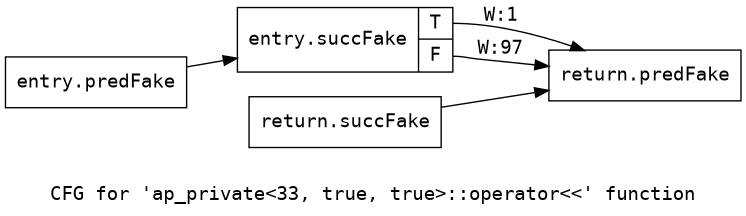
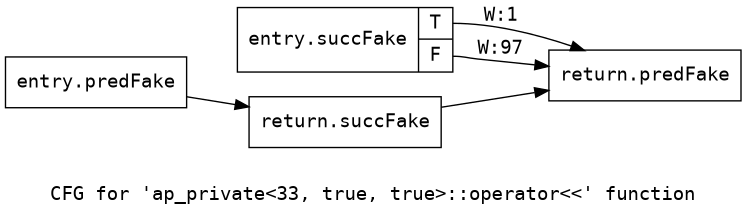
(205, 64) -> (211, 101)
